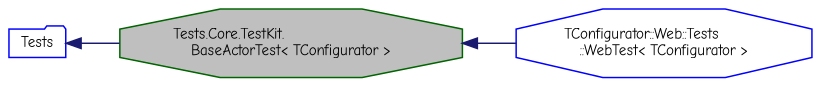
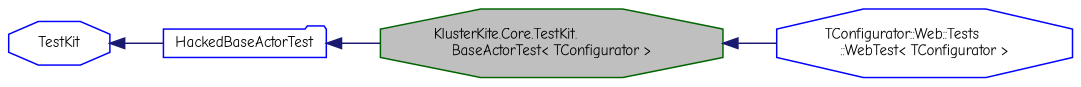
(37, 43) -> (245, 43)
none -> (59, 43)
(291, 43) -> (552, 43)
